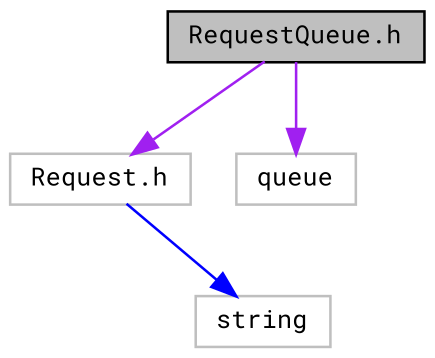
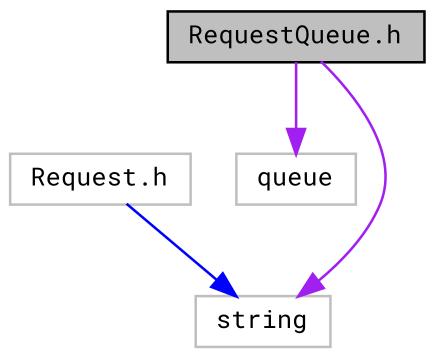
(209, 100) -> (385, 173)
